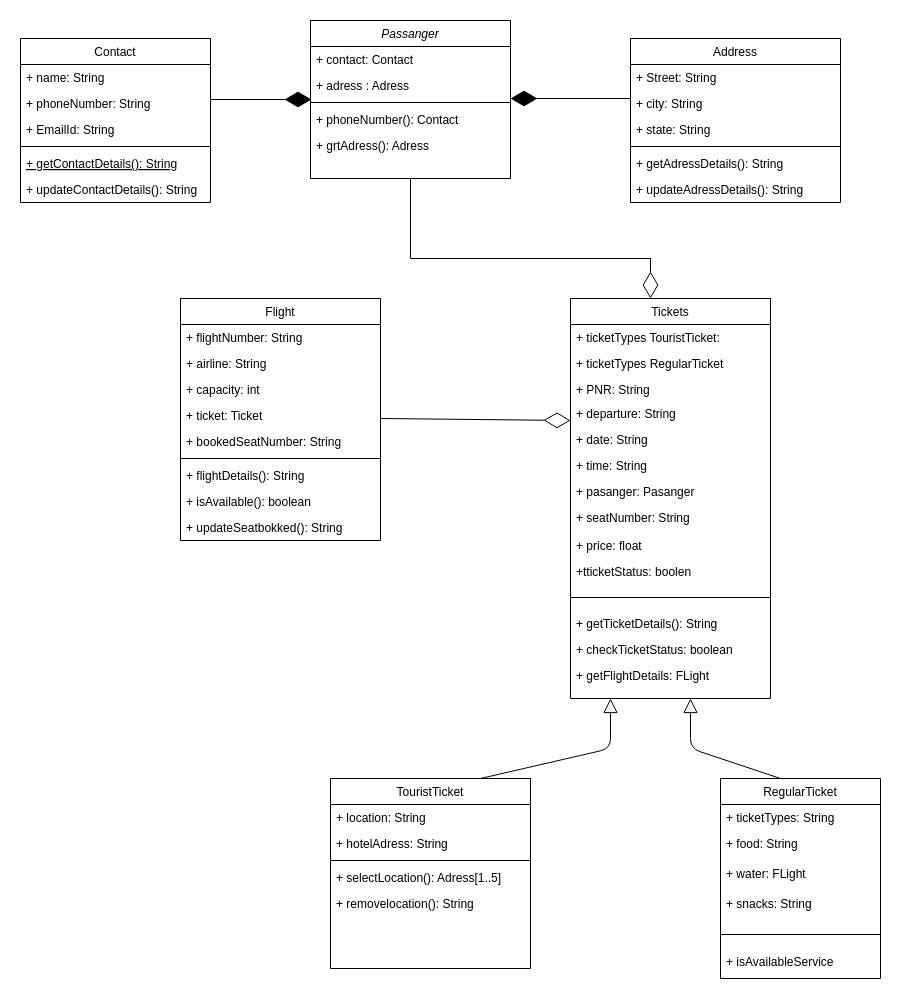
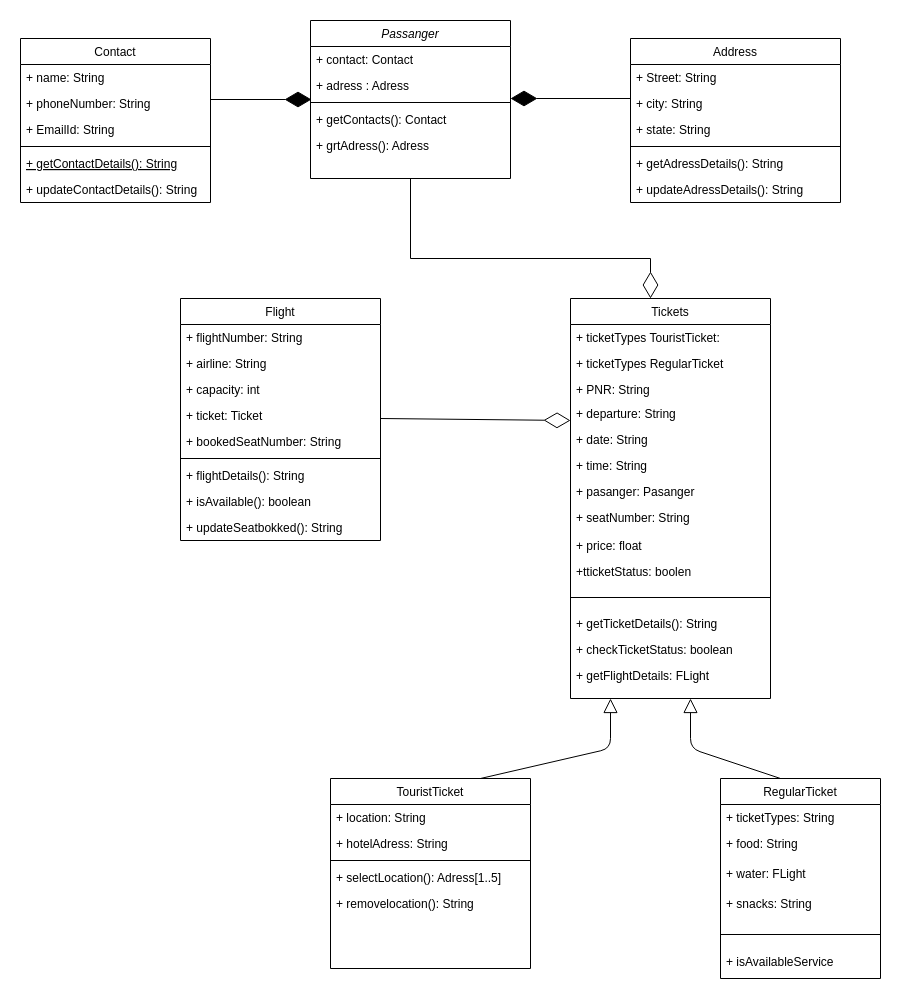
(392, 120) -> (392, 120)
